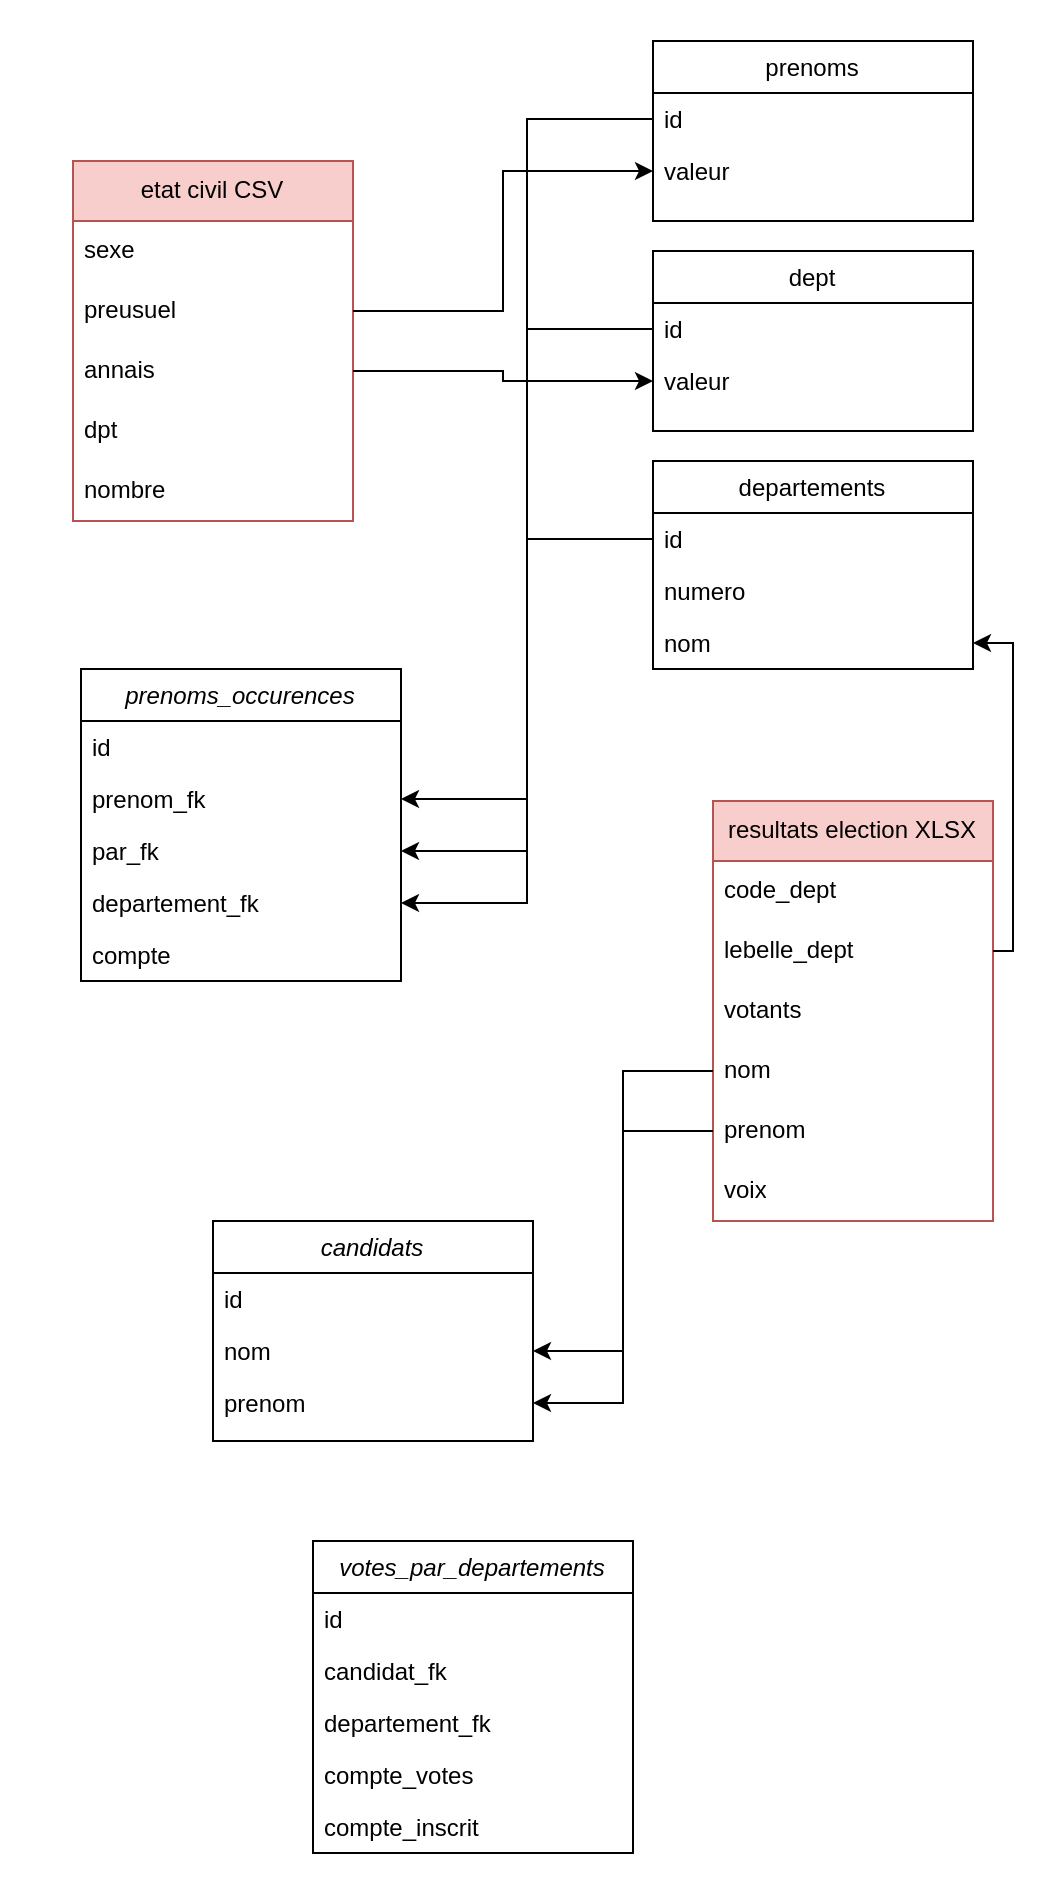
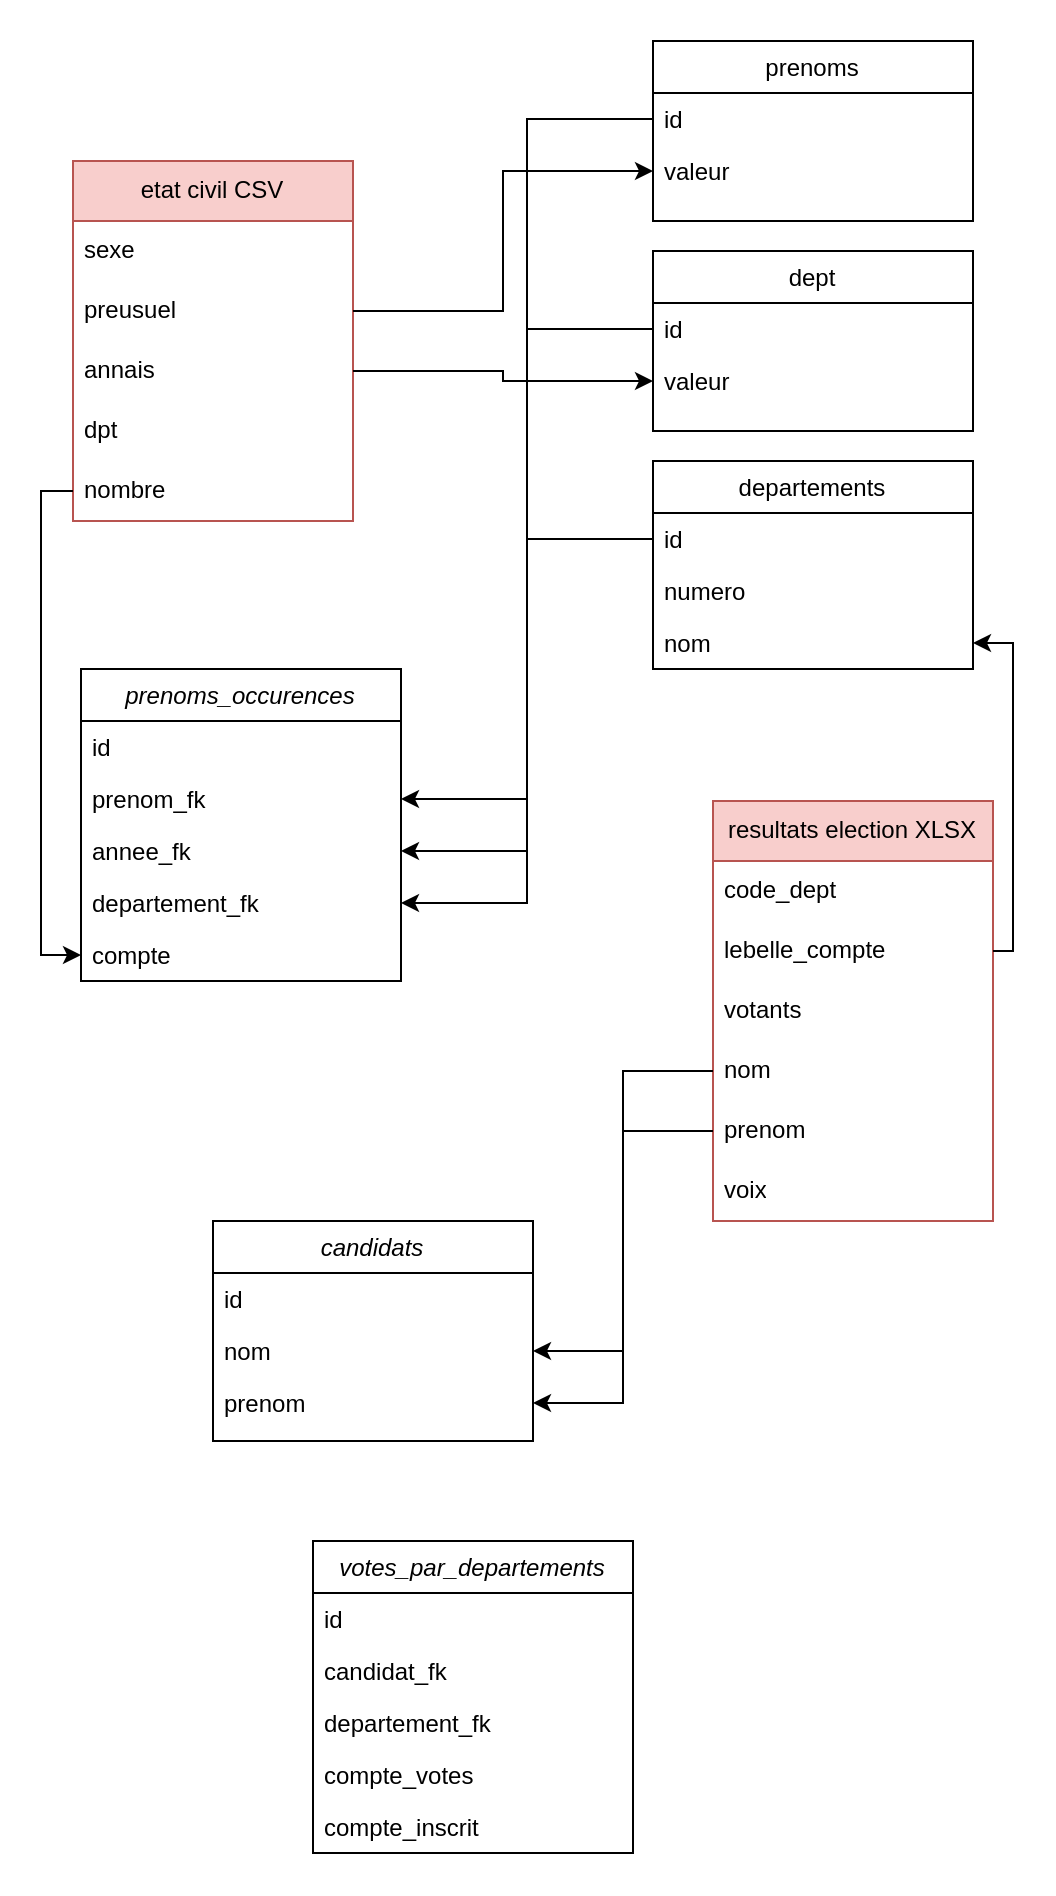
none -> (41, 722)
(132, 852) -> (146, 852)
(796, 951) -> (810, 951)
